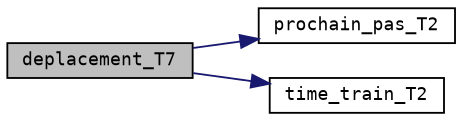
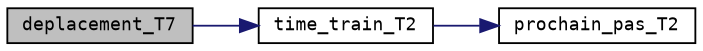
(217, 45) -> (457, 26)
